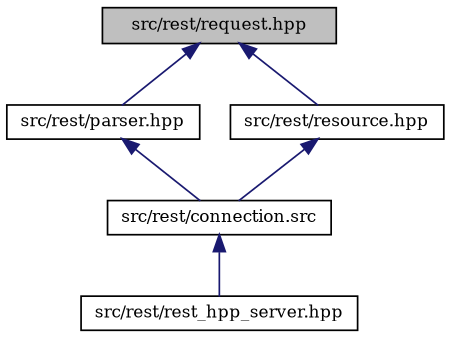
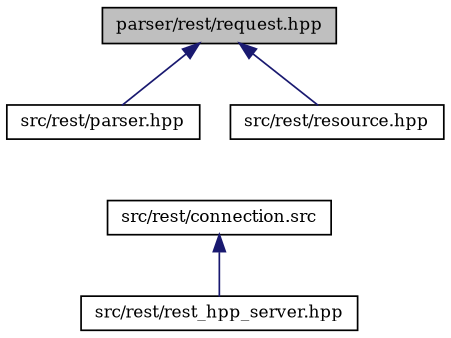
(219, 26) -> (219, 26)
(168, 175) -> none
(272, 175) -> none
